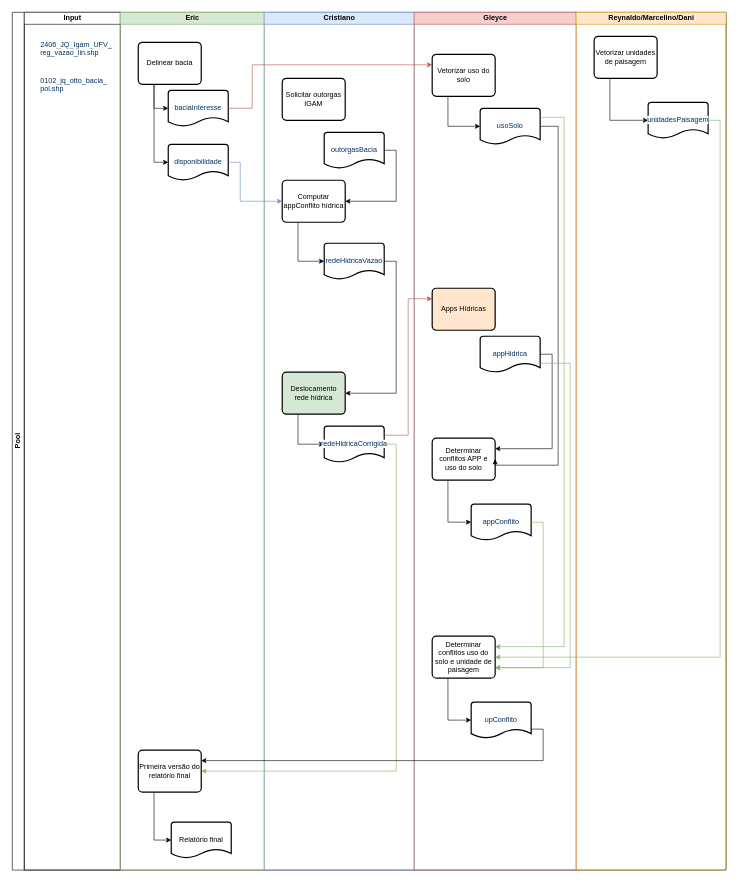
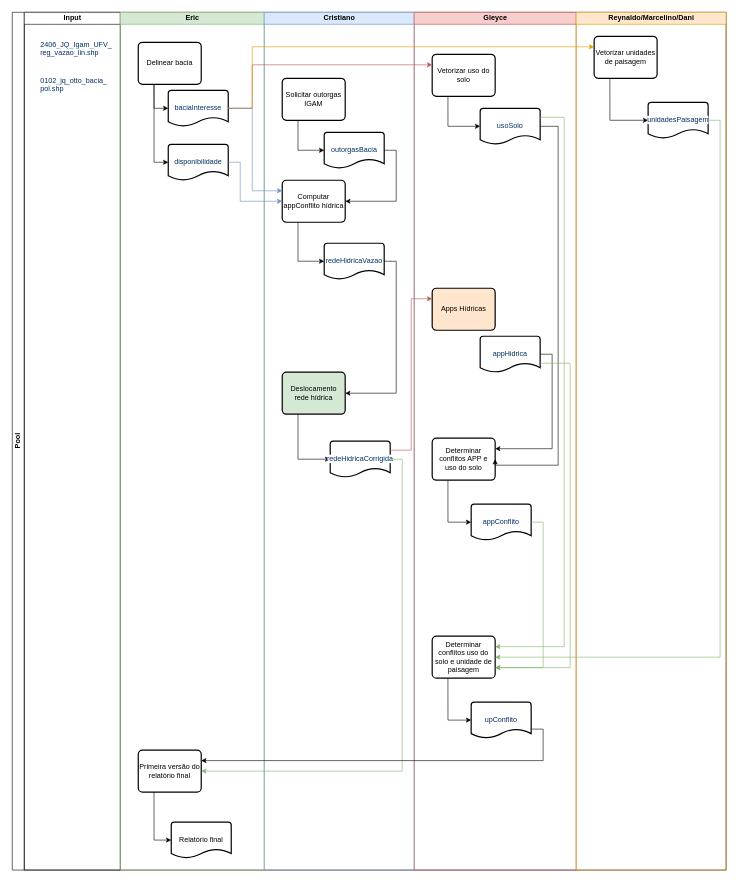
none -> (252, 47)
none -> (318, 150)
none -> (252, 190)
(354, 444) -> (360, 459)
